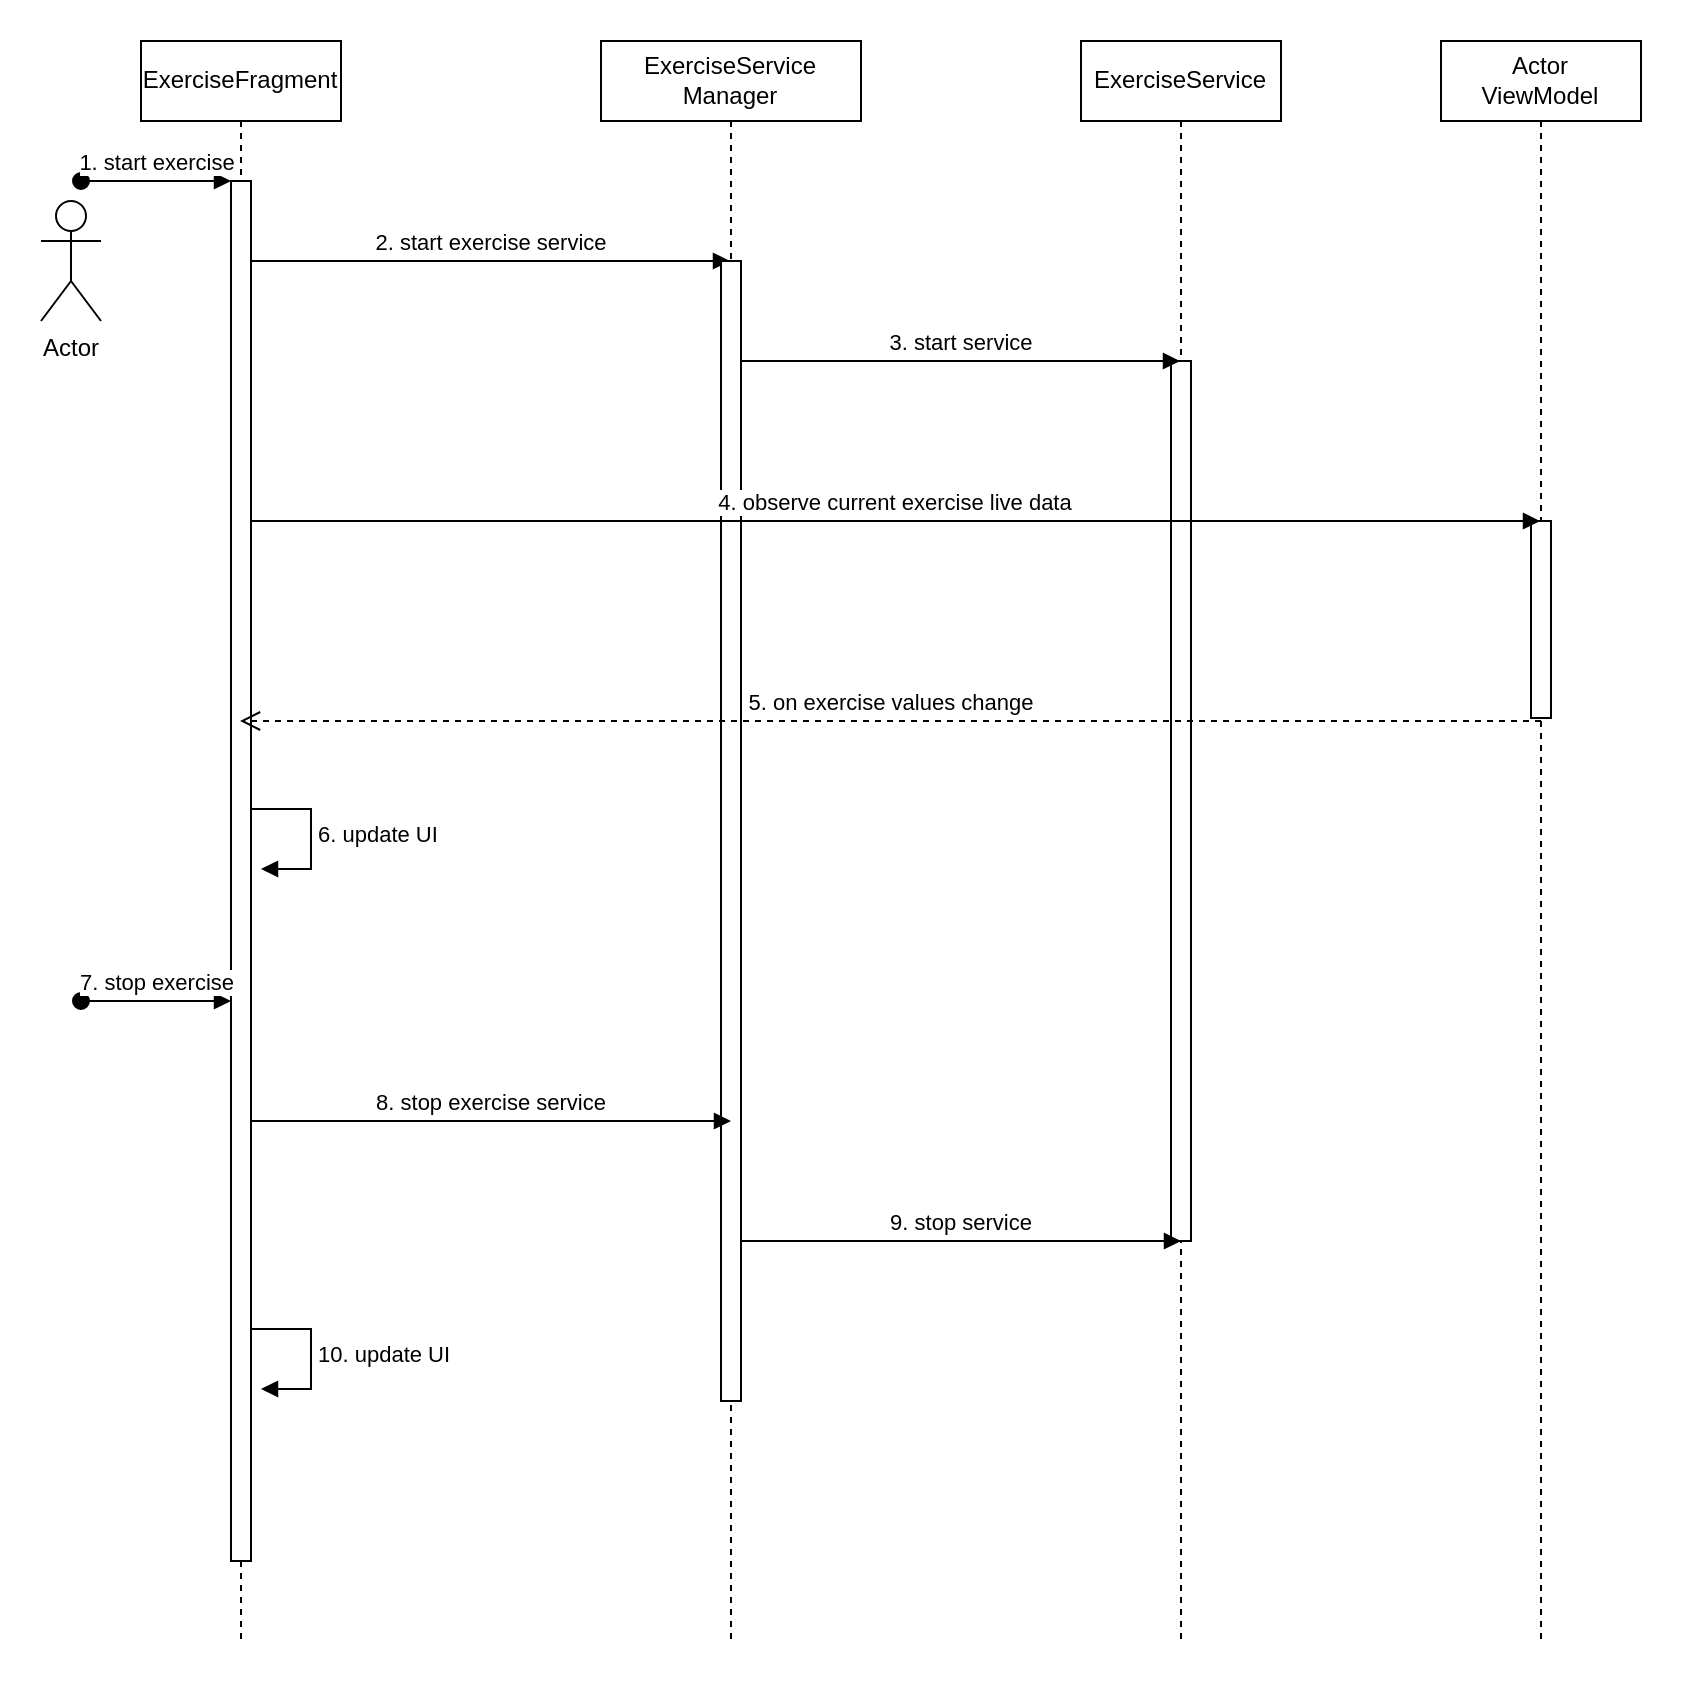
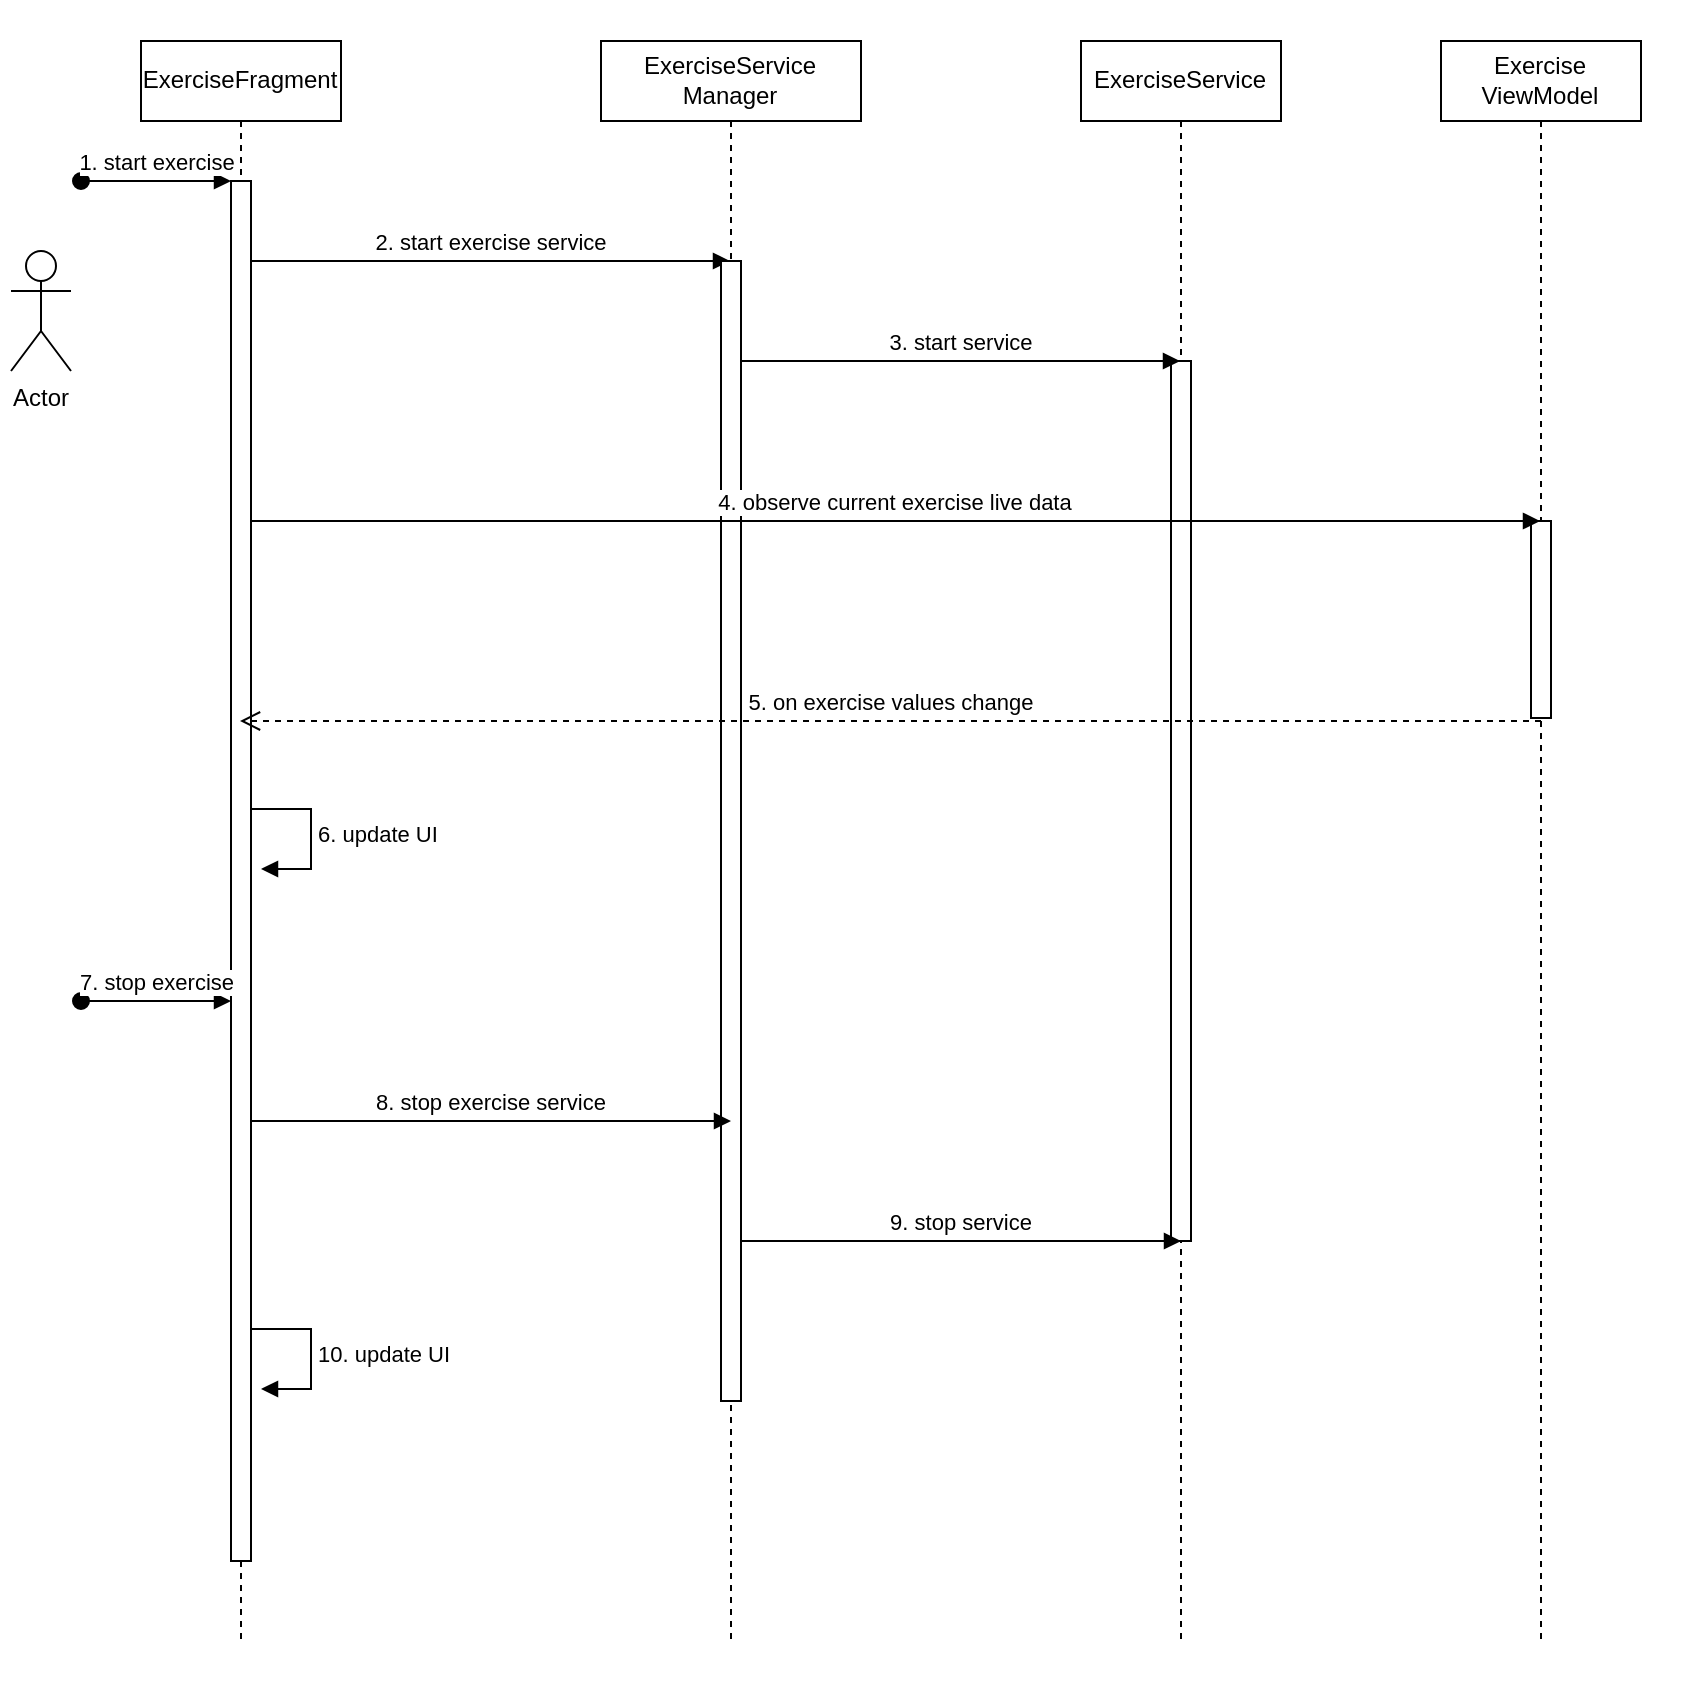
(1541, 81) -> (1541, 81)
(71, 261) -> (41, 311)
